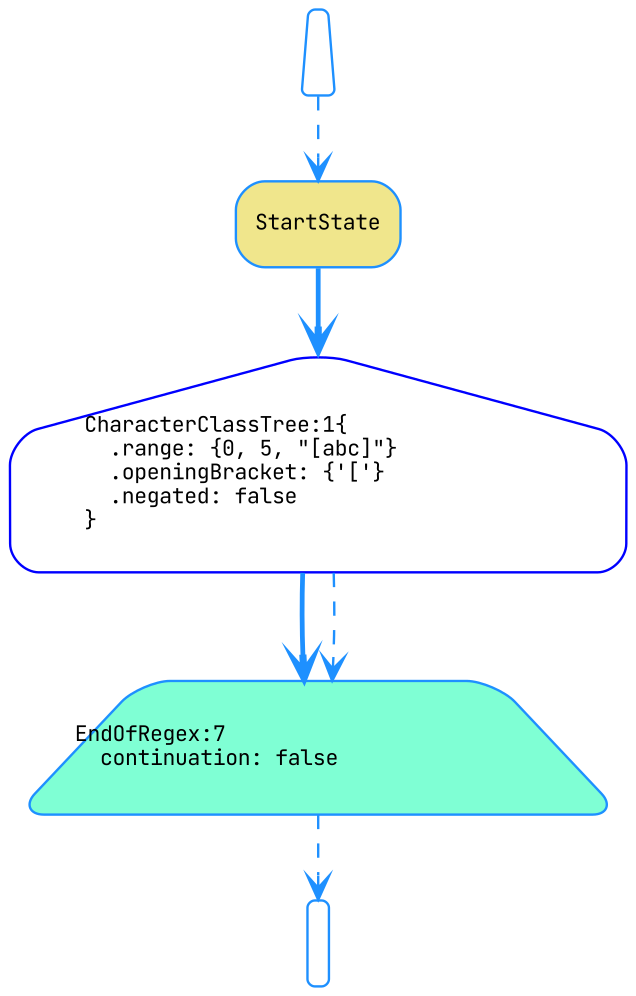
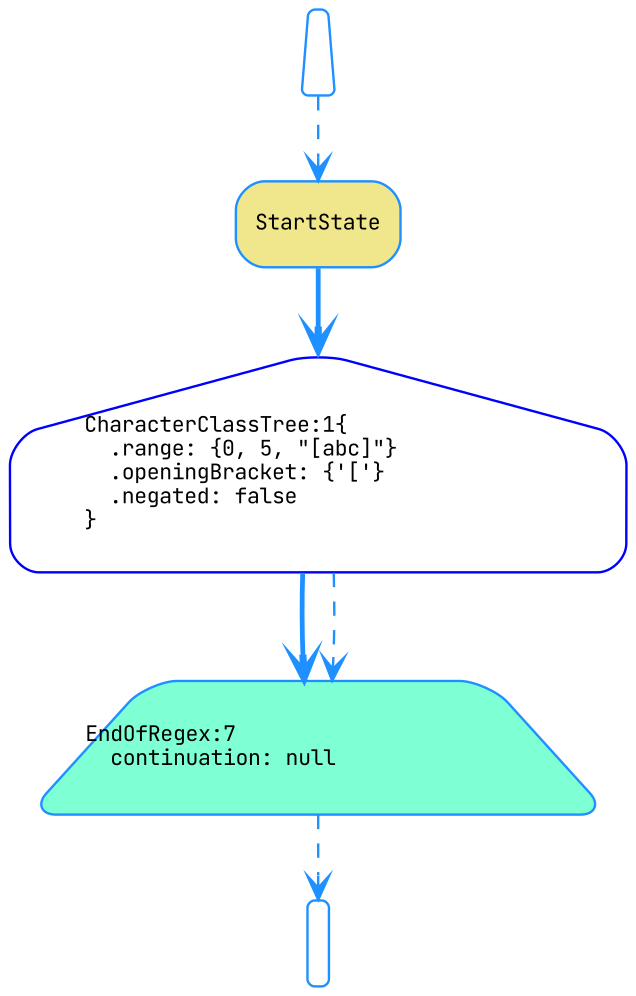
(318, 748) -> (318, 748)
